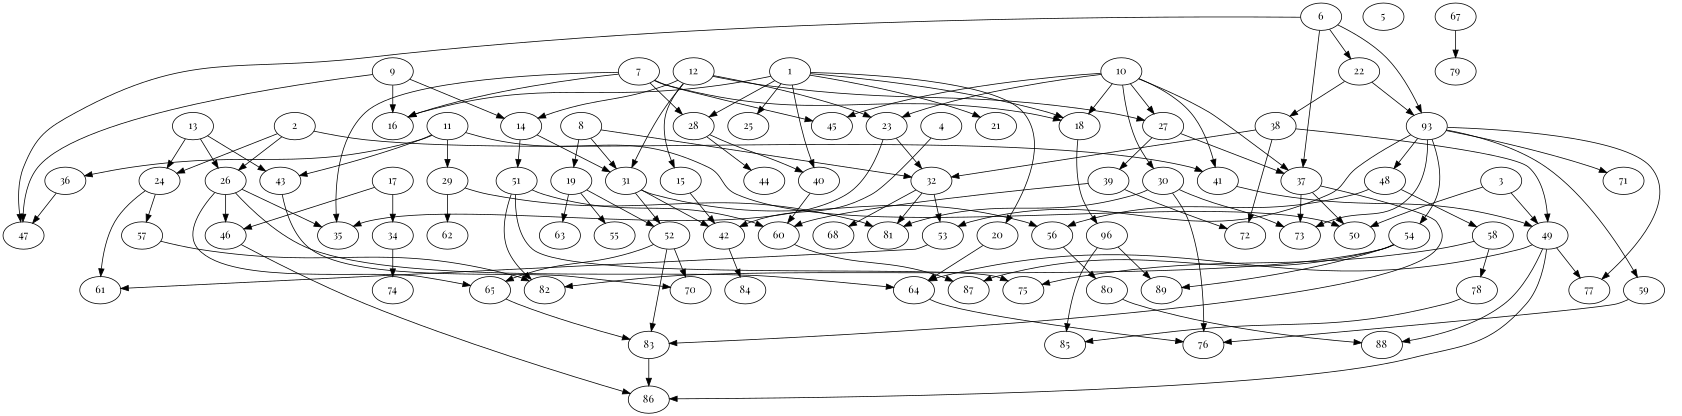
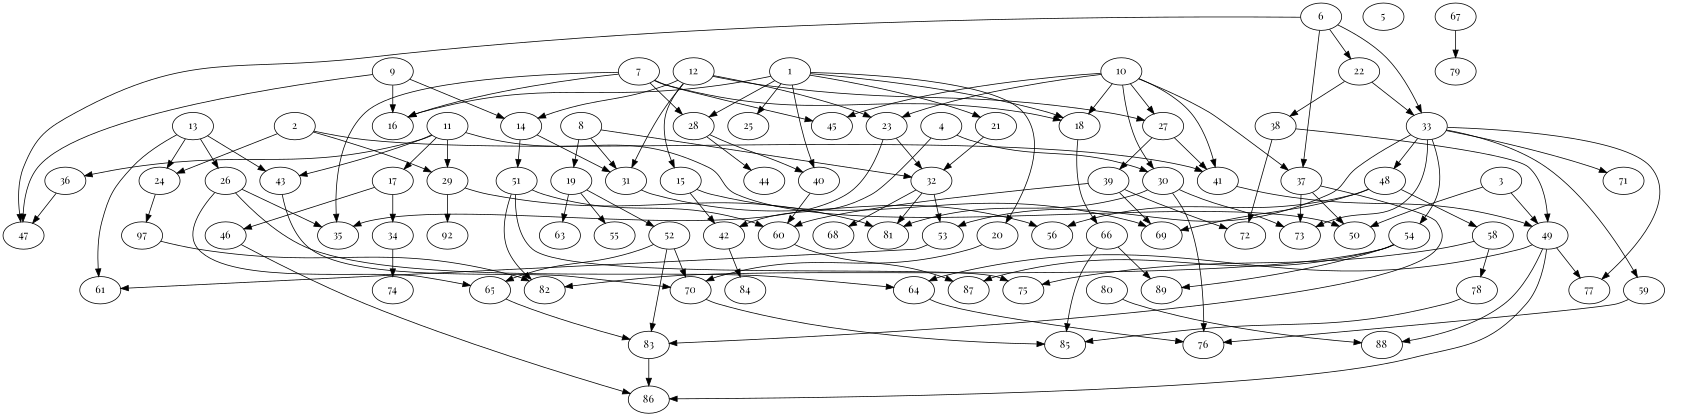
(1427, 126) -> (1427, 126)
(263, 151) -> (364, 147)
none -> (423, 151)
(1122, 151) -> (967, 151)
(1229, 152) -> (1188, 151)
none -> (1048, 153)
(641, 200) -> none
(226, 204) -> none
(687, 214) -> none
(114, 224) -> (115, 189)
(142, 236) -> (142, 236)
(447, 236) -> (447, 236)
(1107, 236) -> (1107, 236)
none -> (1162, 236)
(1077, 260) -> none
(959, 261) -> (834, 263)
none -> (845, 329)
